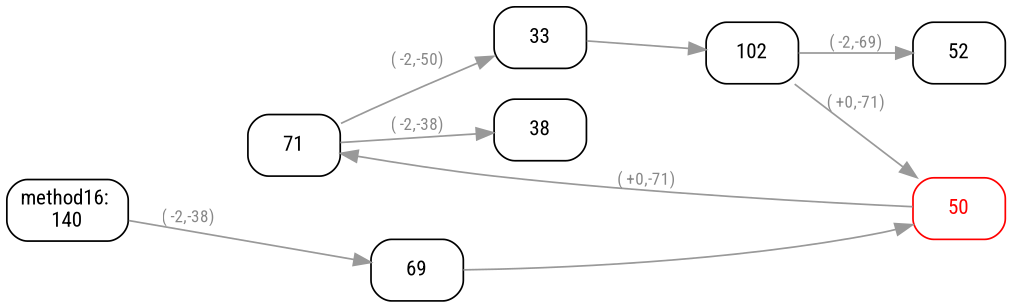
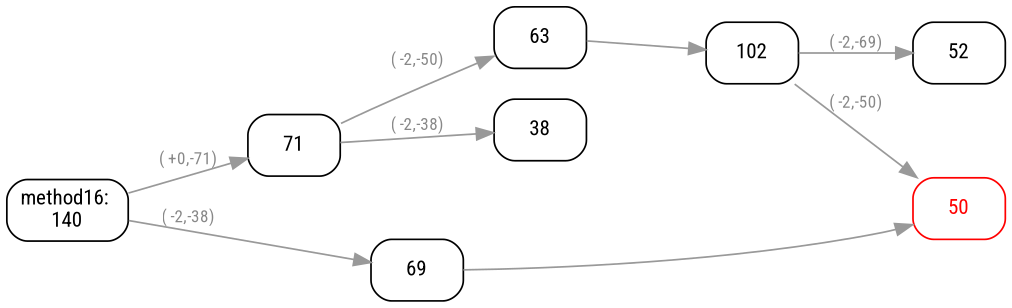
(540, 38) -> (540, 38)
(856, 103) -> (856, 103)
(634, 189) -> (180, 178)
